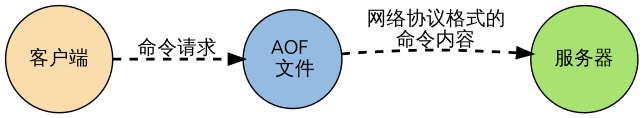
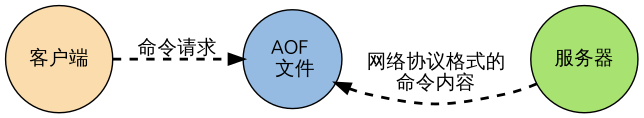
(429, 50) -> (443, 104)
